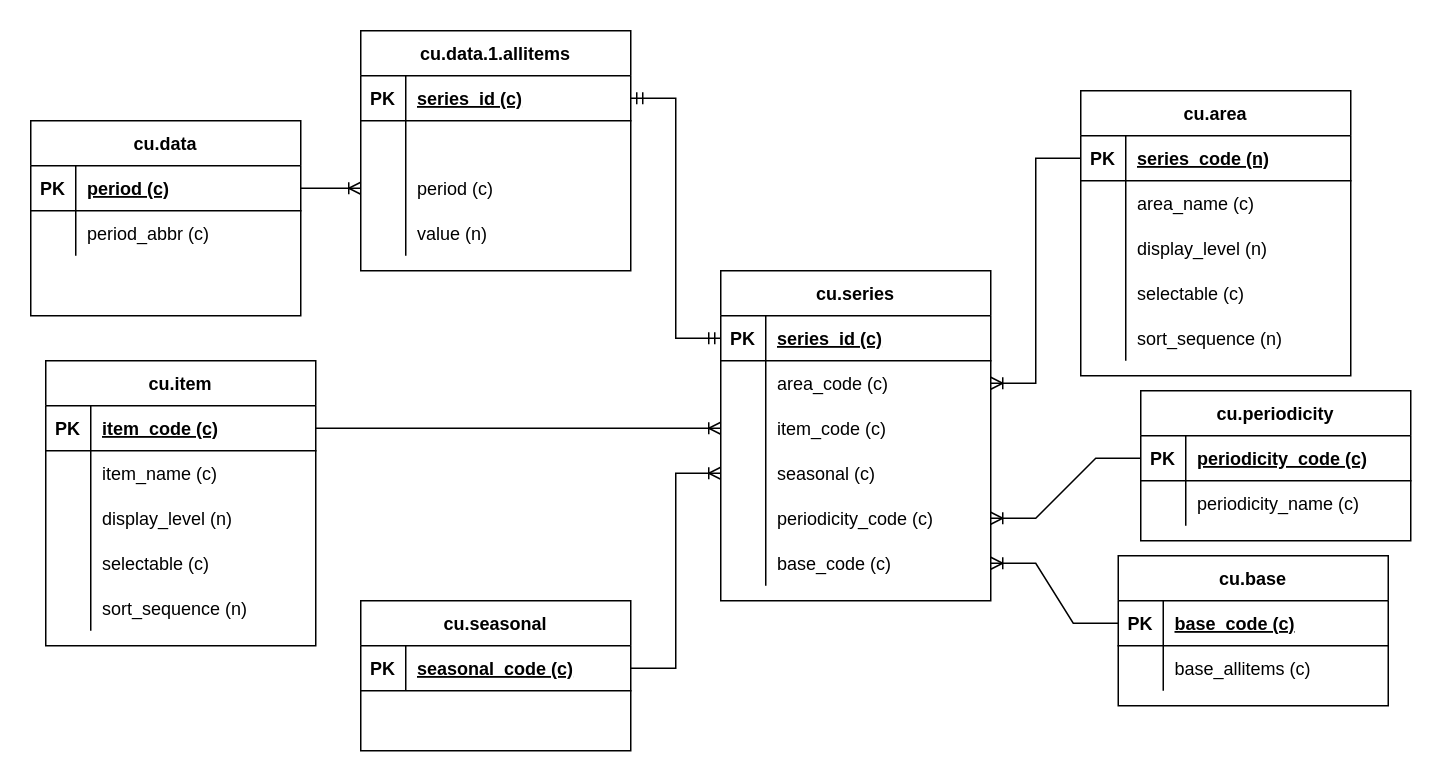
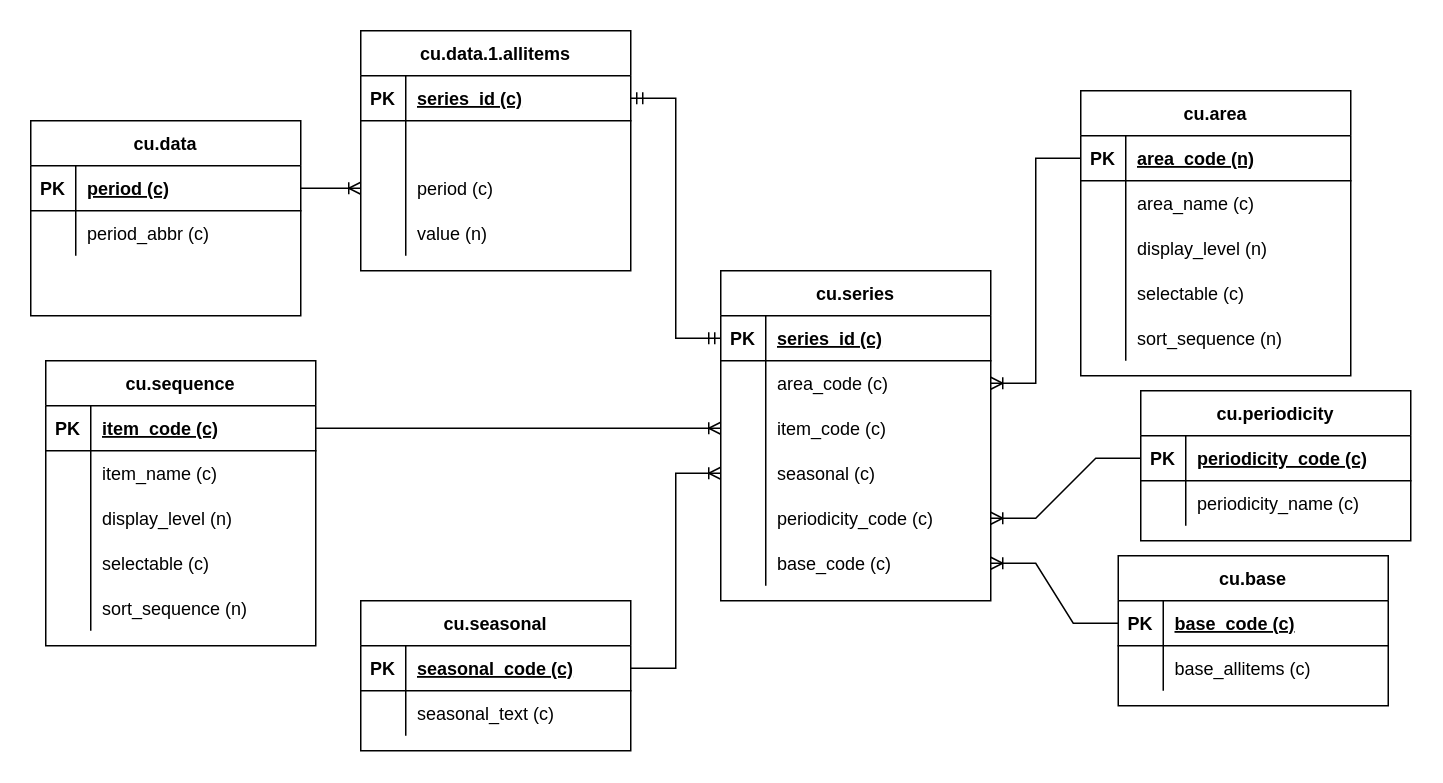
(1208, 159) -> (1200, 159)
(180, 384) -> (180, 384)
none -> (518, 713)
